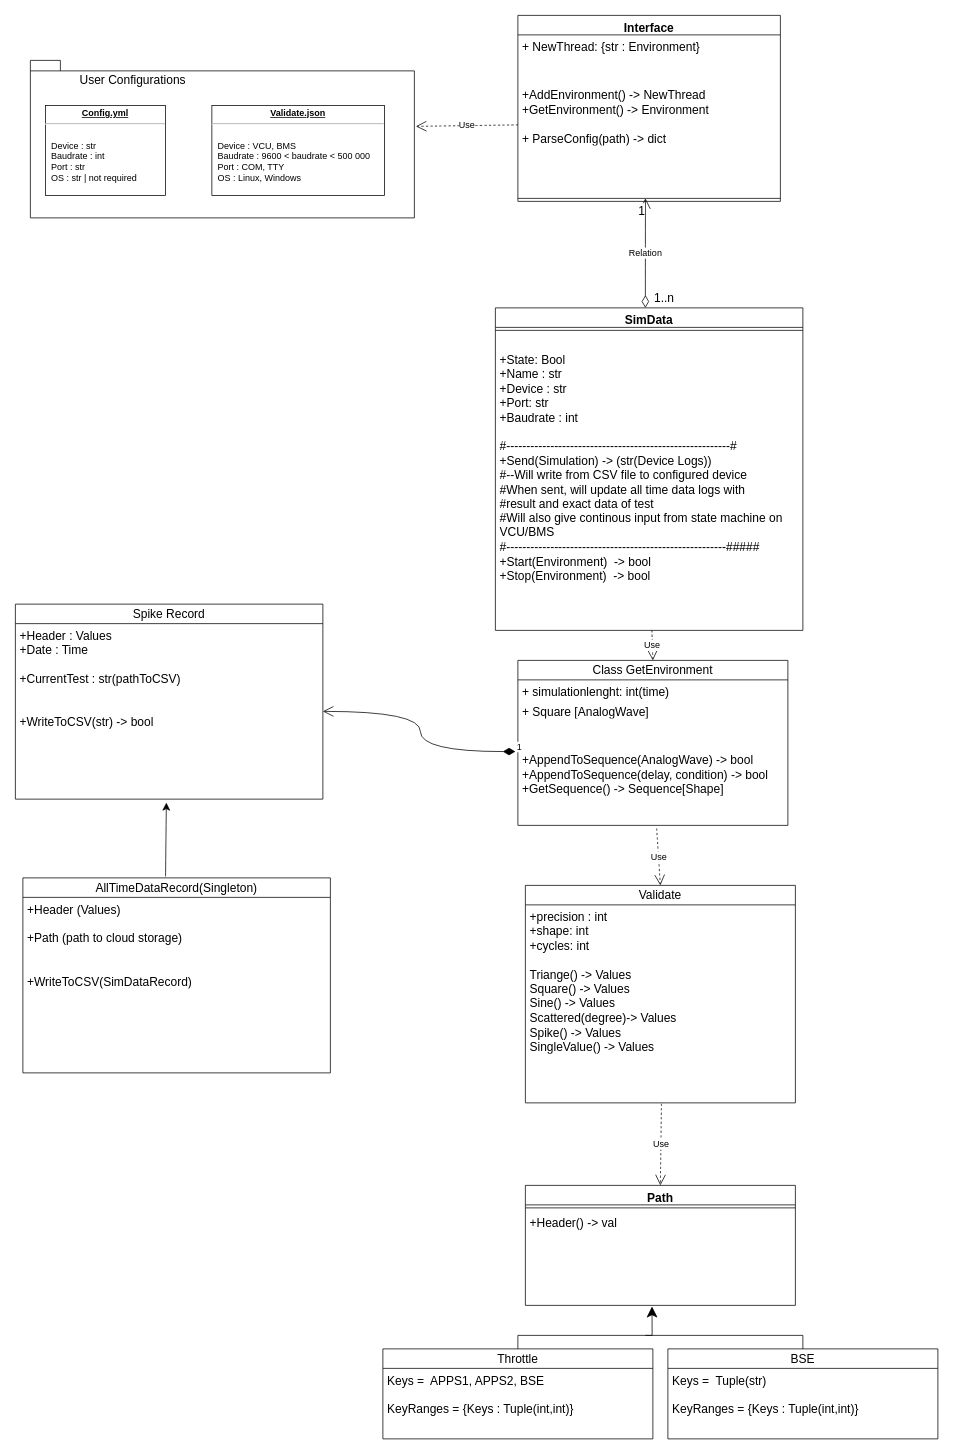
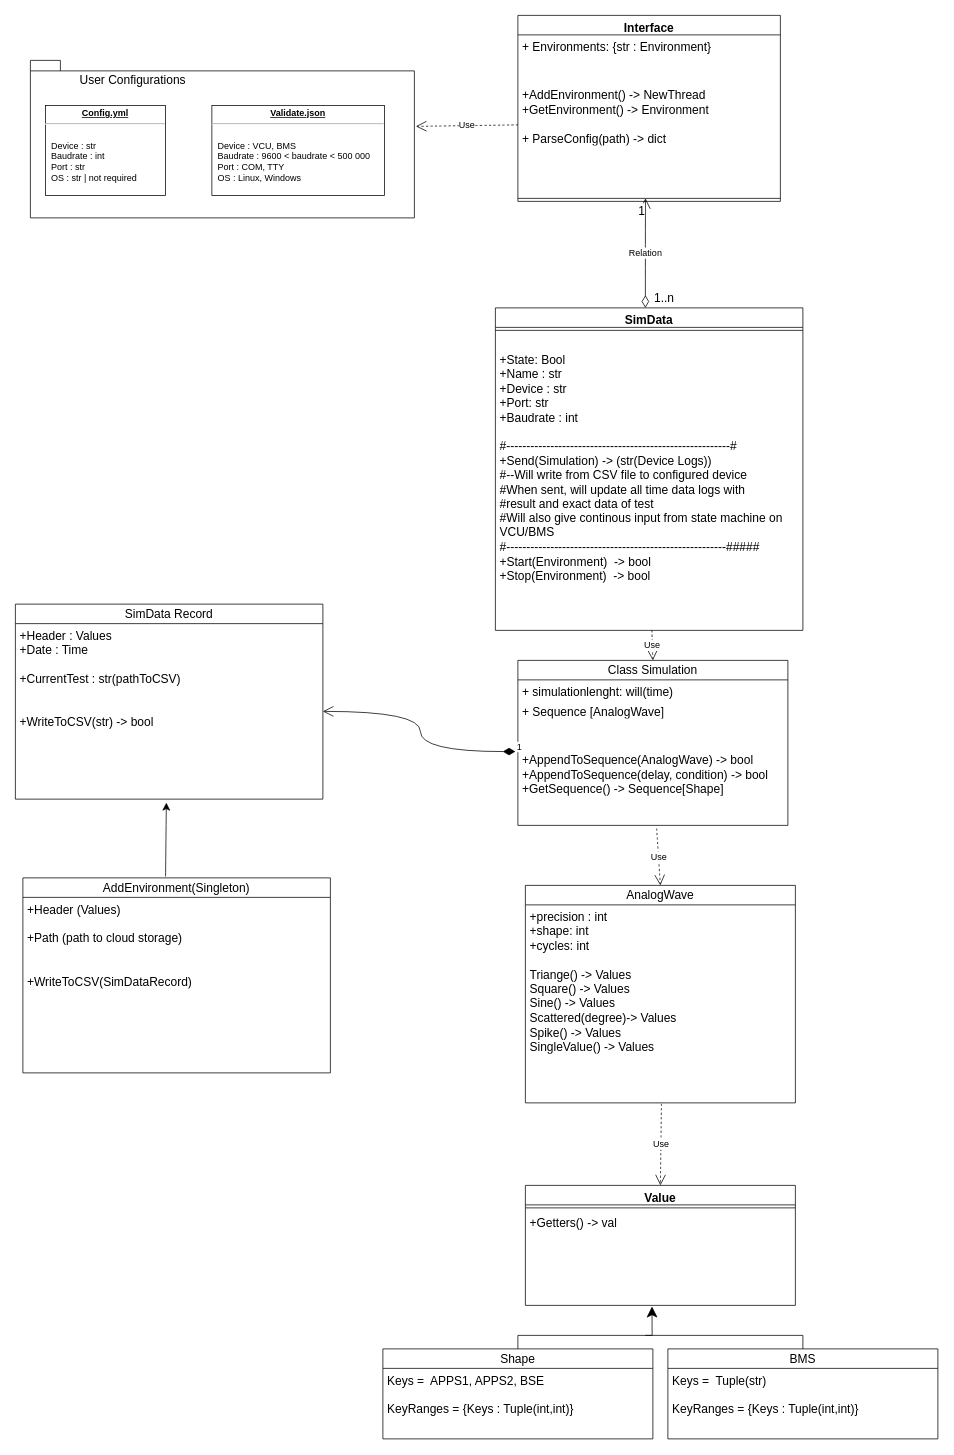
(619, 47) -> (627, 47)
(169, 614) -> (169, 614)
(653, 670) -> (653, 670)
(606, 692) -> (606, 692)
(588, 712) -> (595, 712)
(177, 888) -> (177, 888)
(660, 895) -> (660, 895)
(660, 1198) -> (660, 1198)
(579, 1223) -> (582, 1223)
(518, 1359) -> (518, 1359)
(803, 1359) -> (803, 1359)
